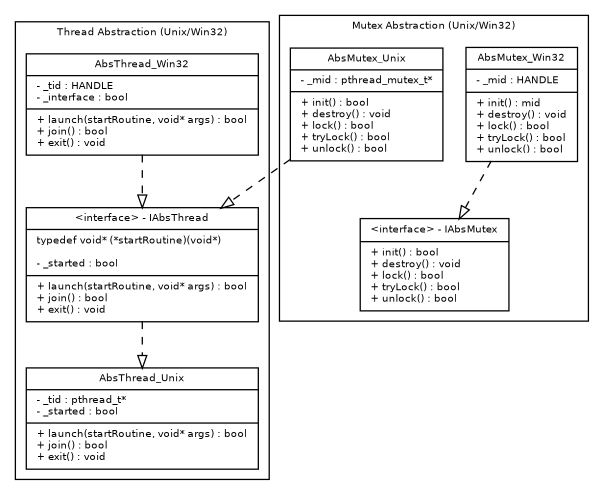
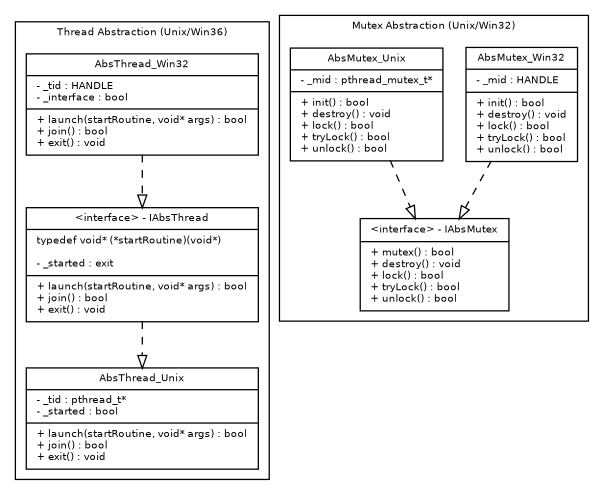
(142, 33) -> (142, 33)
(509, 103) -> (511, 103)
(261, 180) -> (400, 184)
(405, 253) -> (413, 253)
(78, 263) -> (76, 263)
